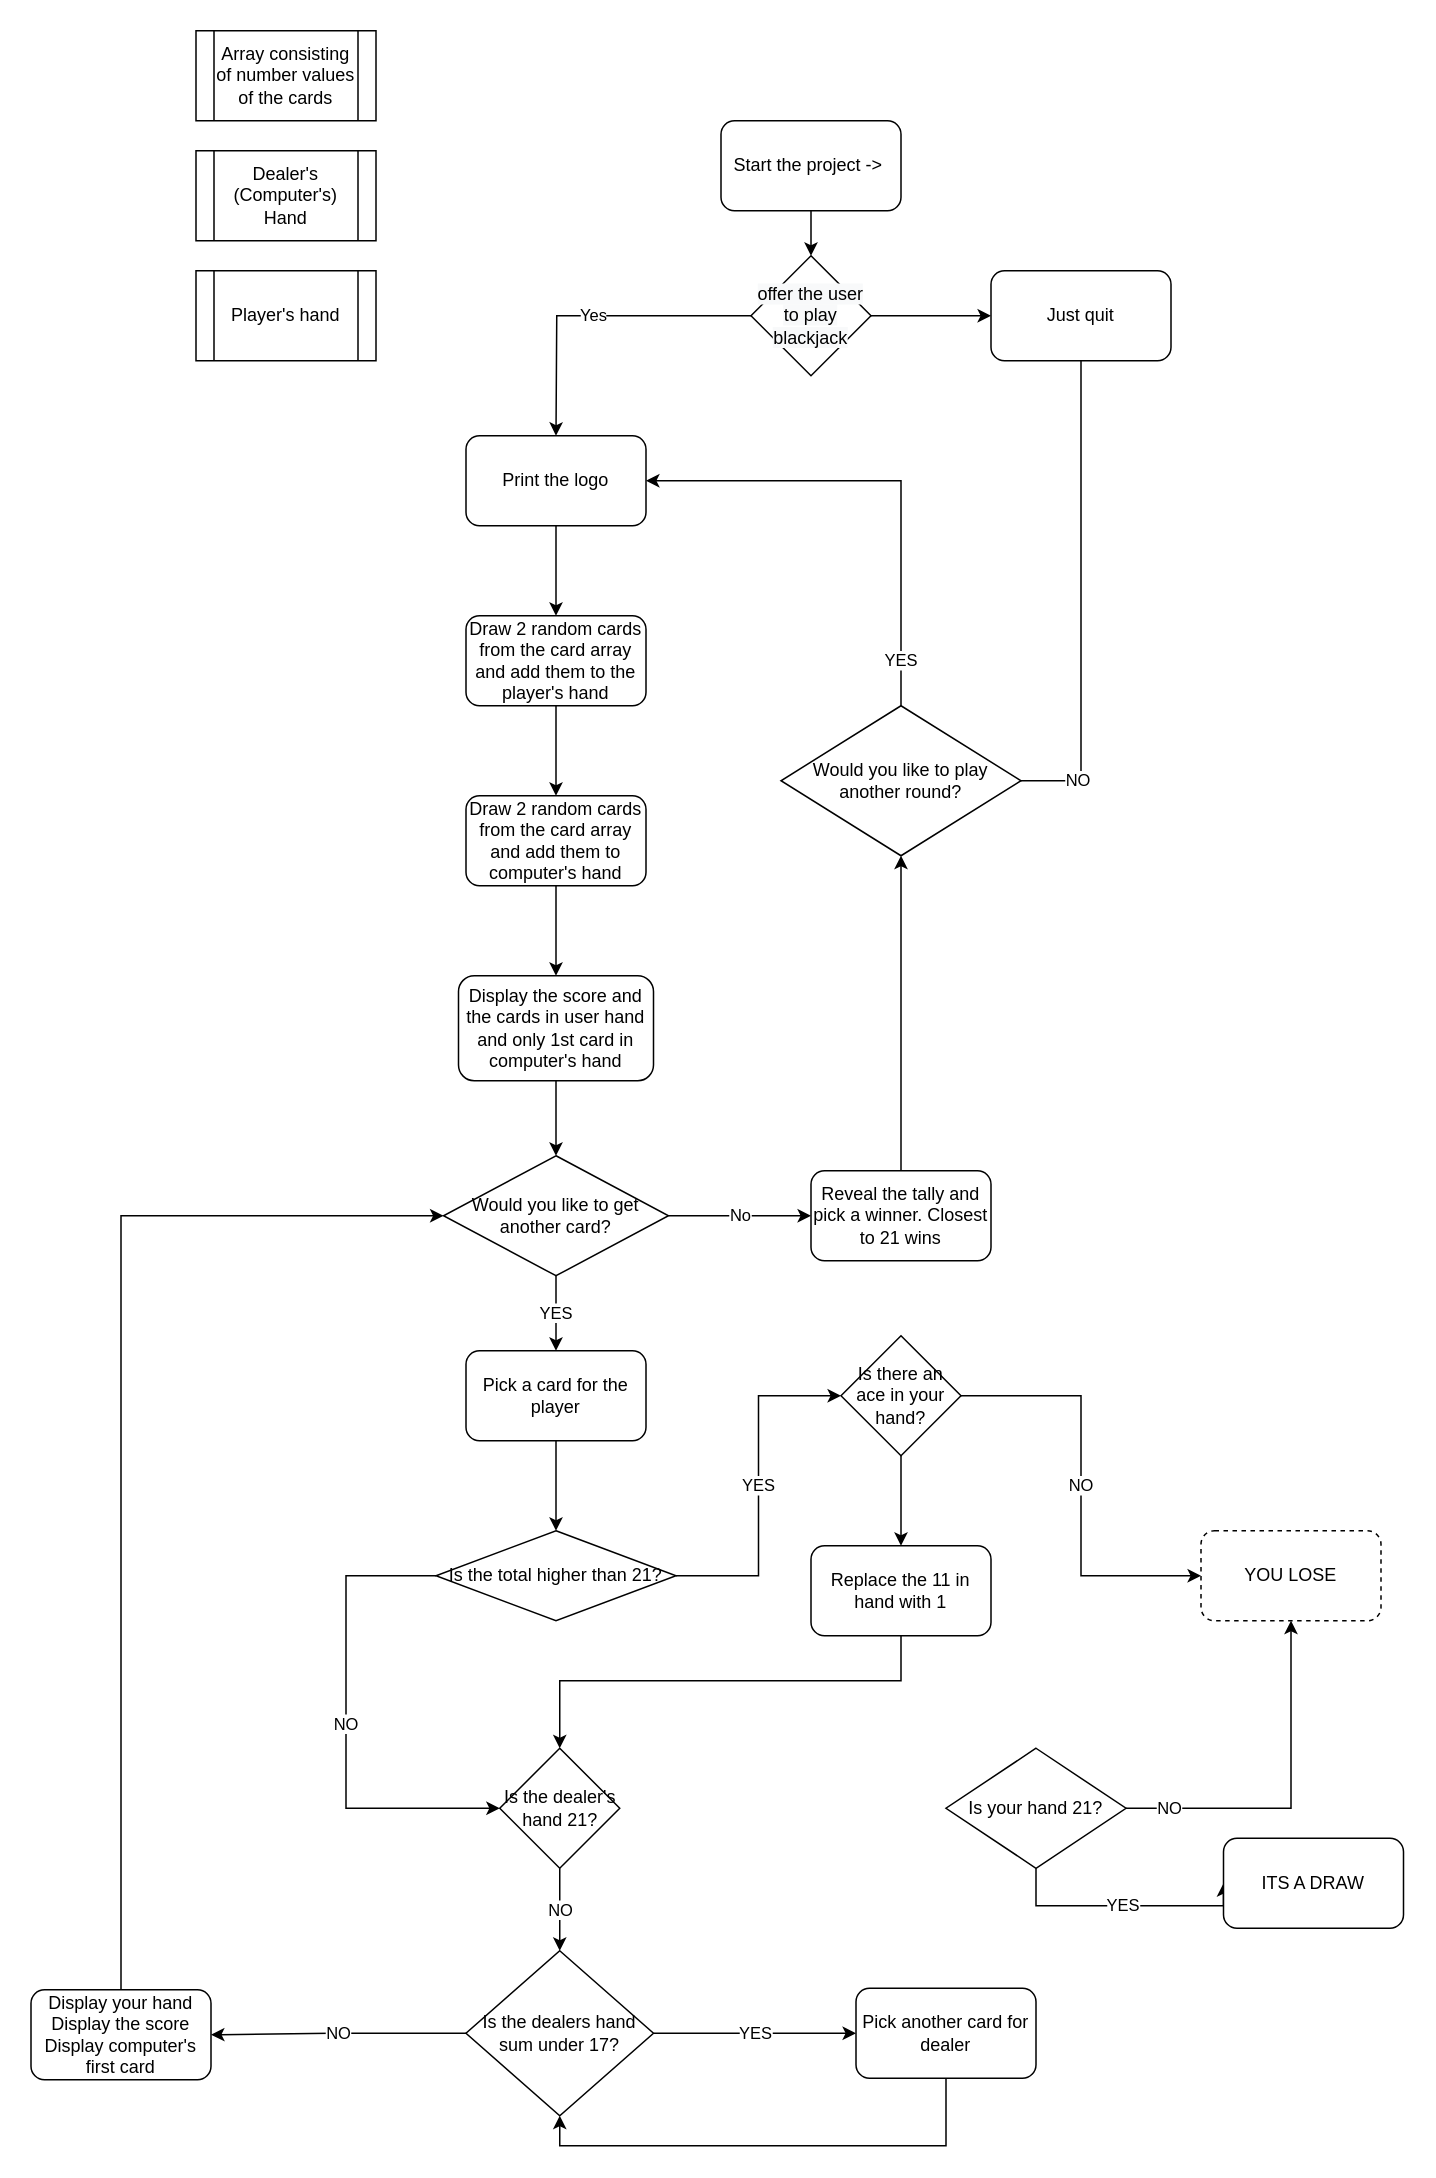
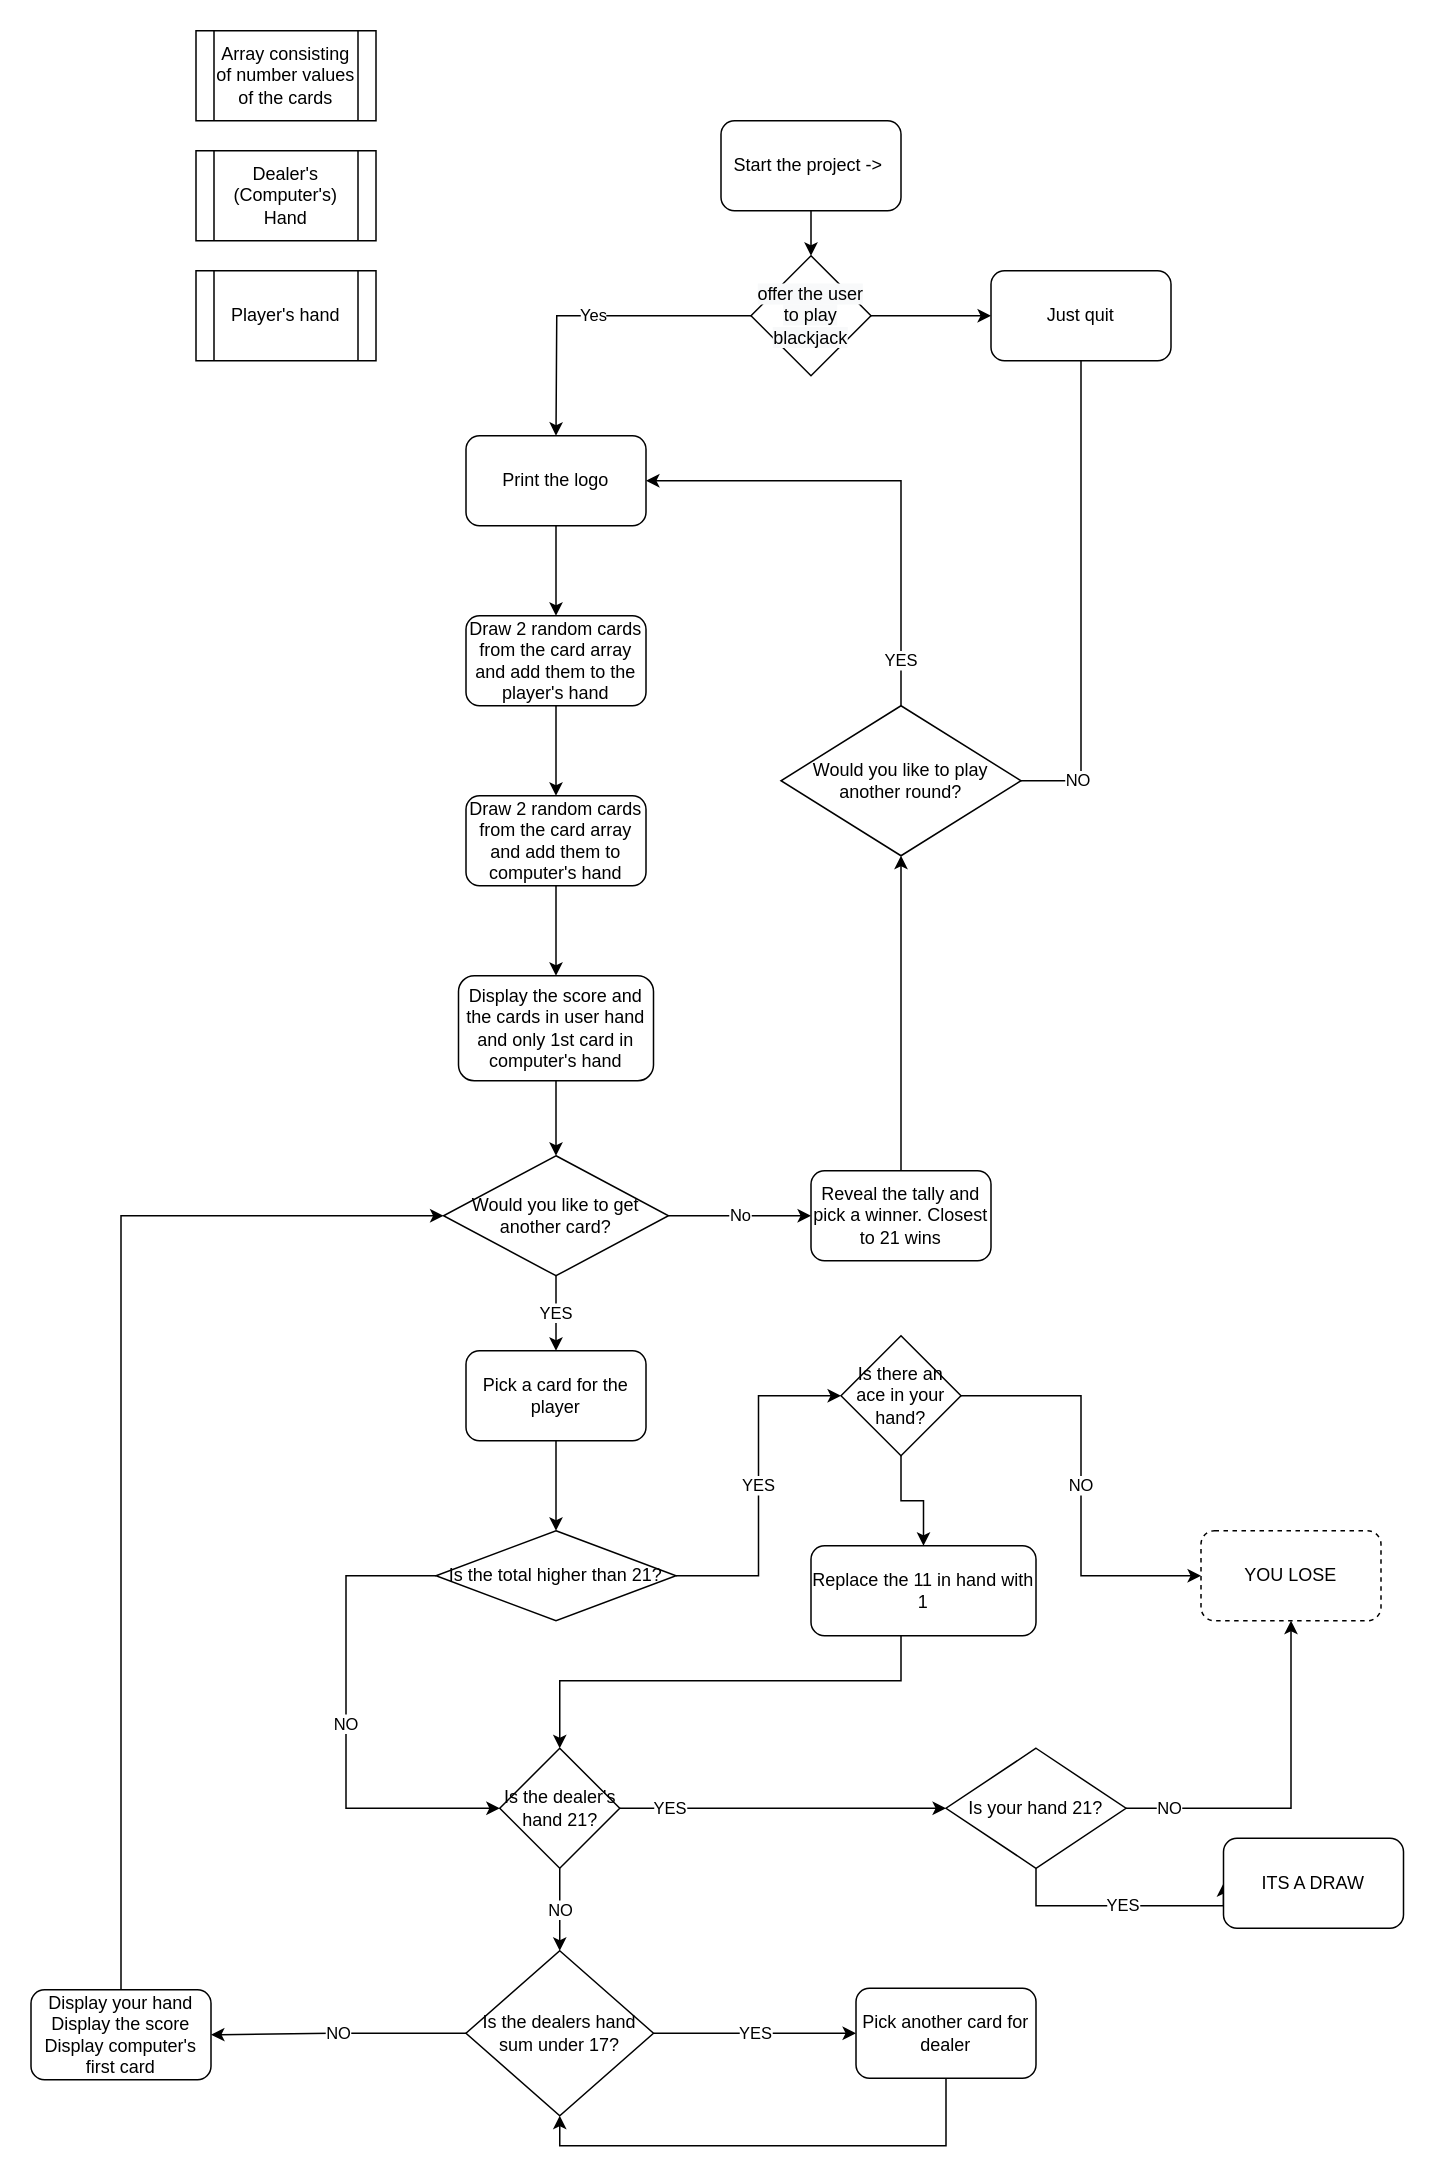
(901, 1591) -> (923, 1591)
none -> (778, 1808)
